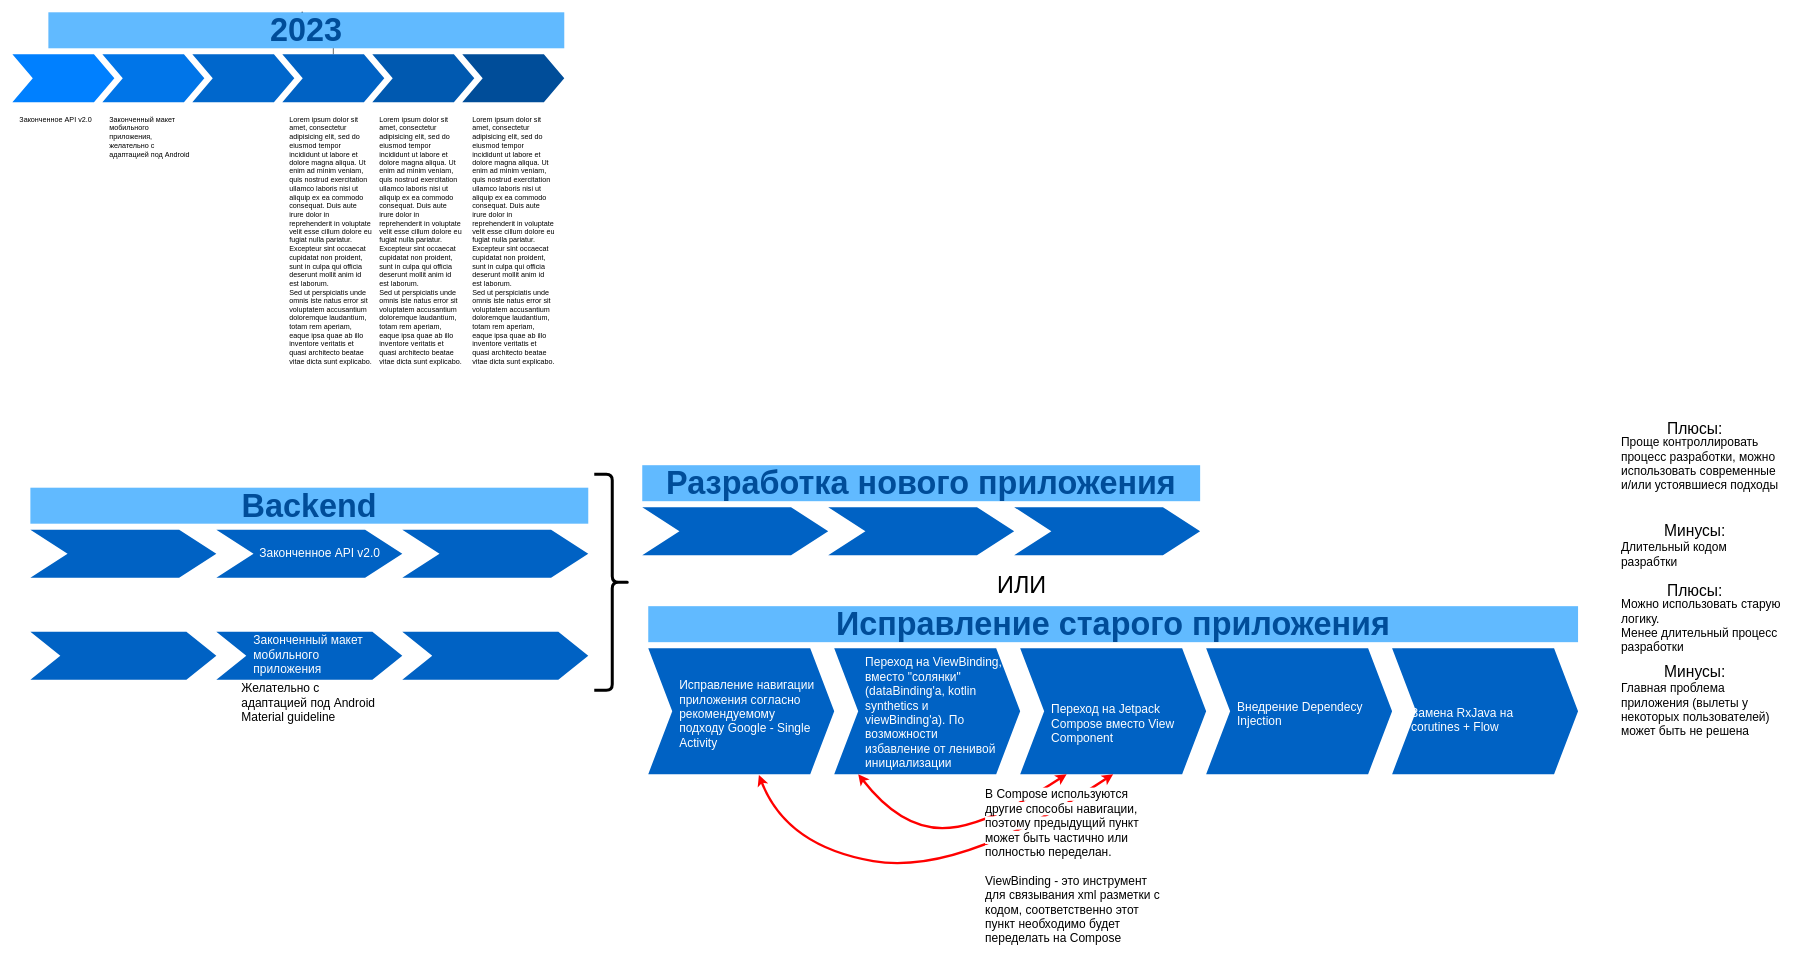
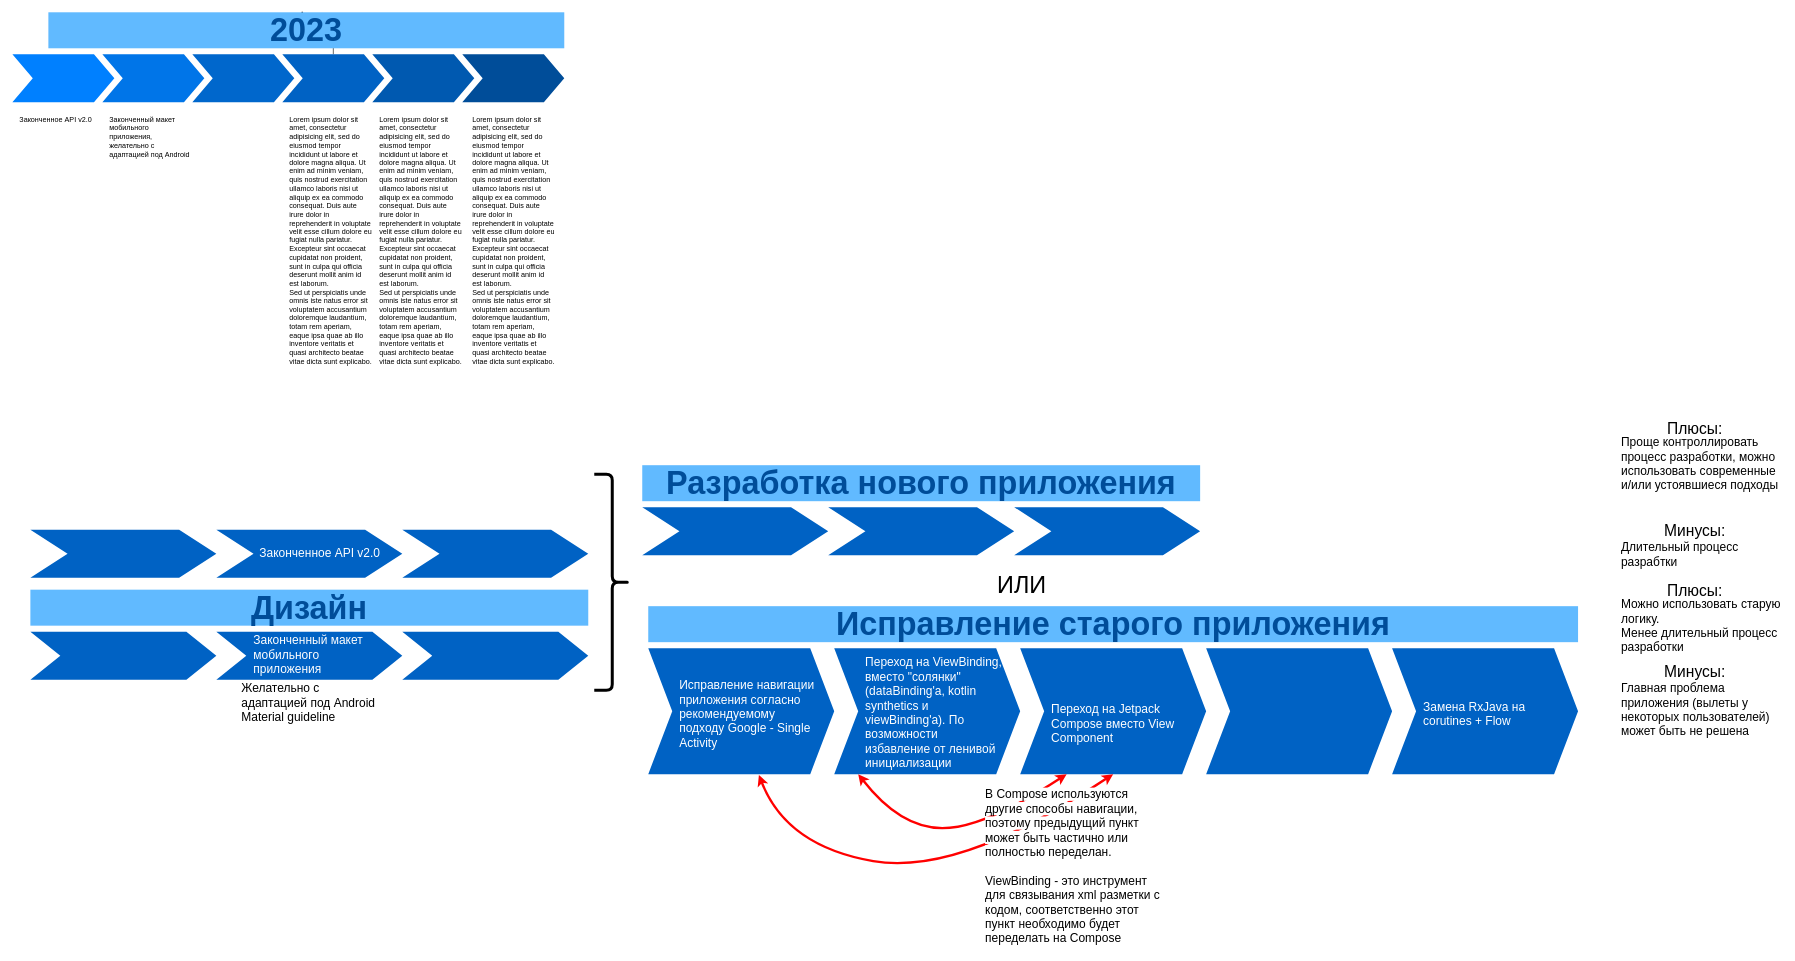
(309, 506) -> none
(1672, 545) -> (1676, 545)
none -> (309, 608)
(1305, 714) -> none
(1479, 720) -> (1491, 714)
